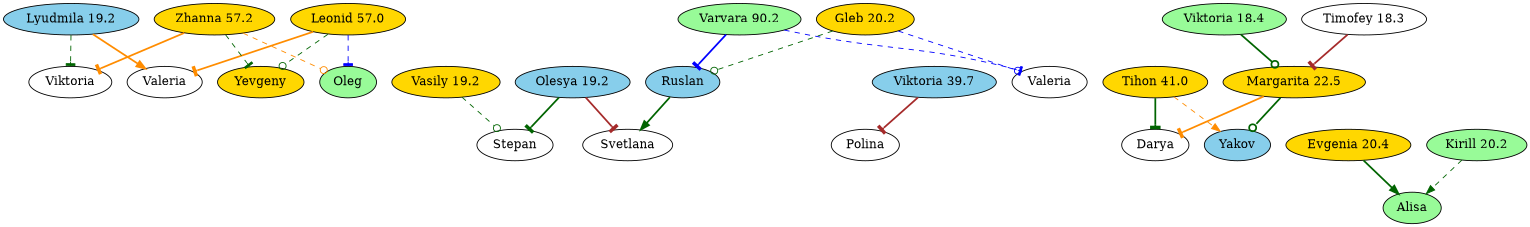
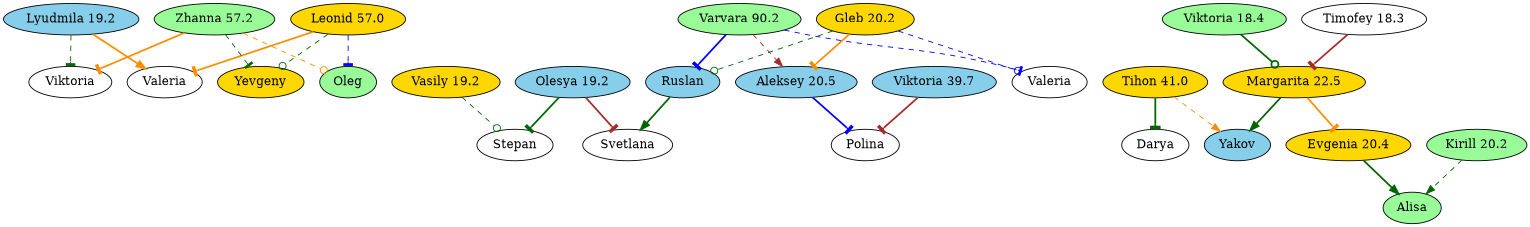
(214, 19) -> (214, 19)
none -> (796, 82)
(1268, 111) -> (1268, 111)
(1223, 114) -> (1320, 112)
